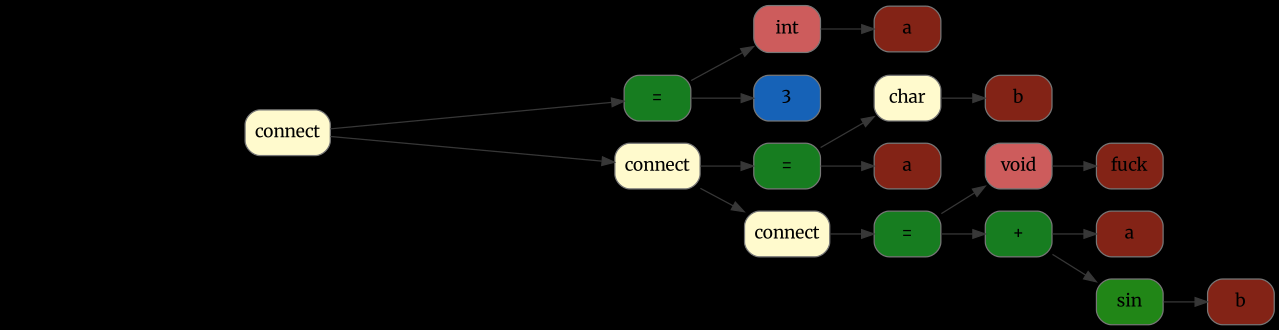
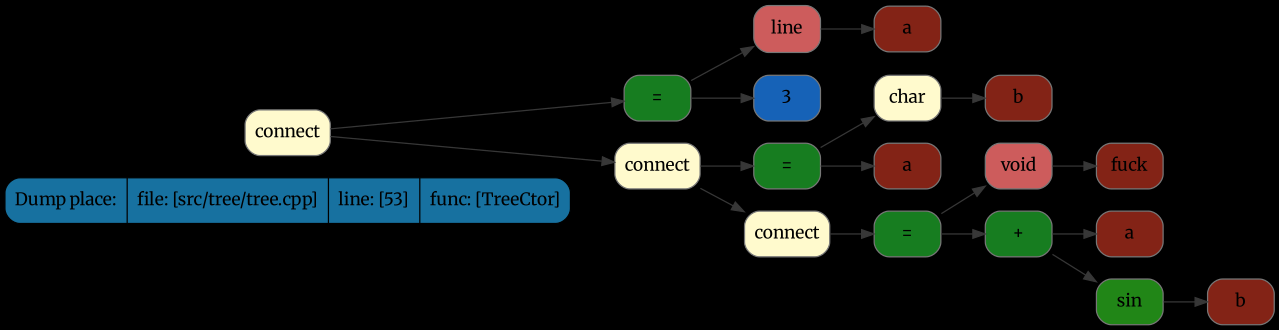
(787, 29) -> (787, 29)
none -> (288, 201)
